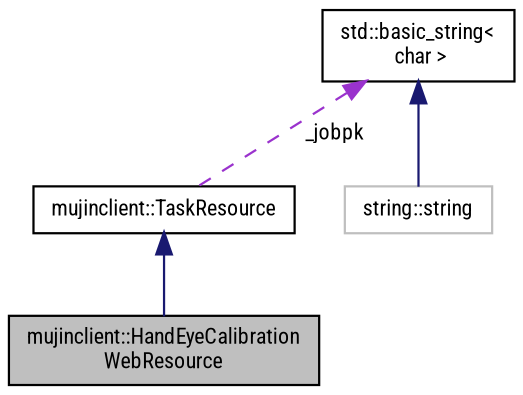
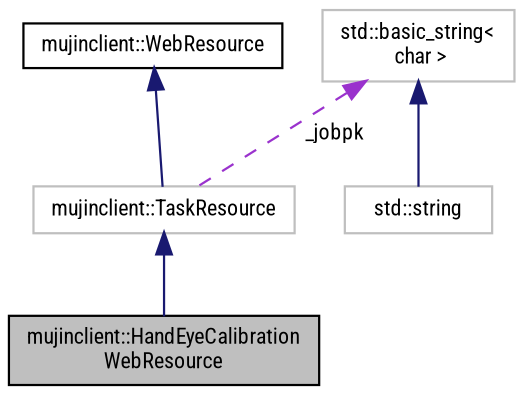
none -> (153, 46)
(418, 46) -> (418, 46)
(164, 210) -> (164, 210)
(418, 210) -> (418, 210)
